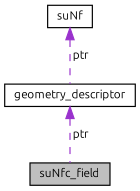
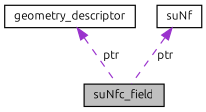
(70, 62) -> (148, 61)
